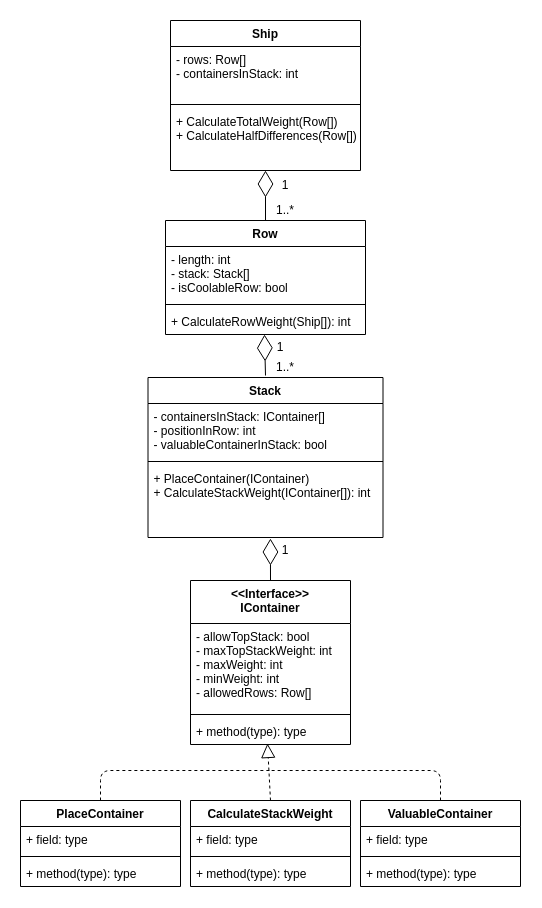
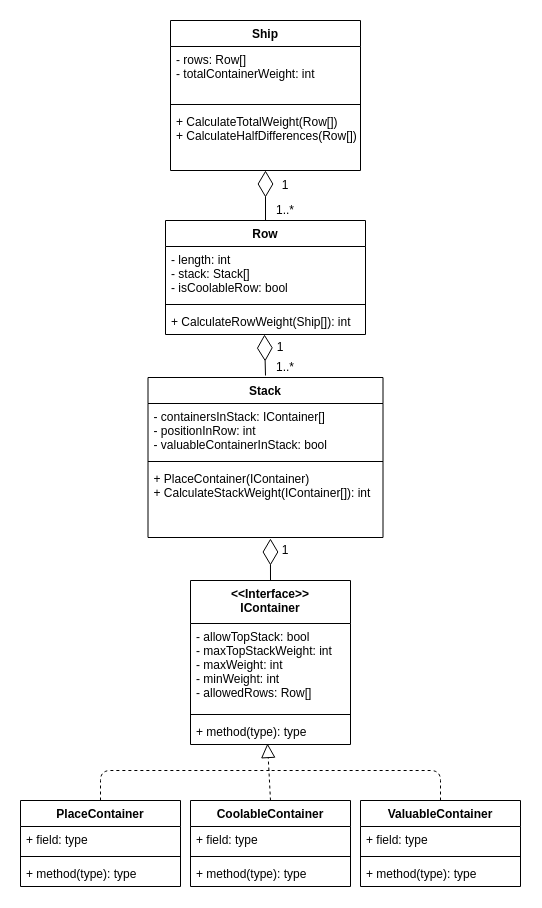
(215, 60) -> (215, 60)
(270, 814) -> (270, 814)
